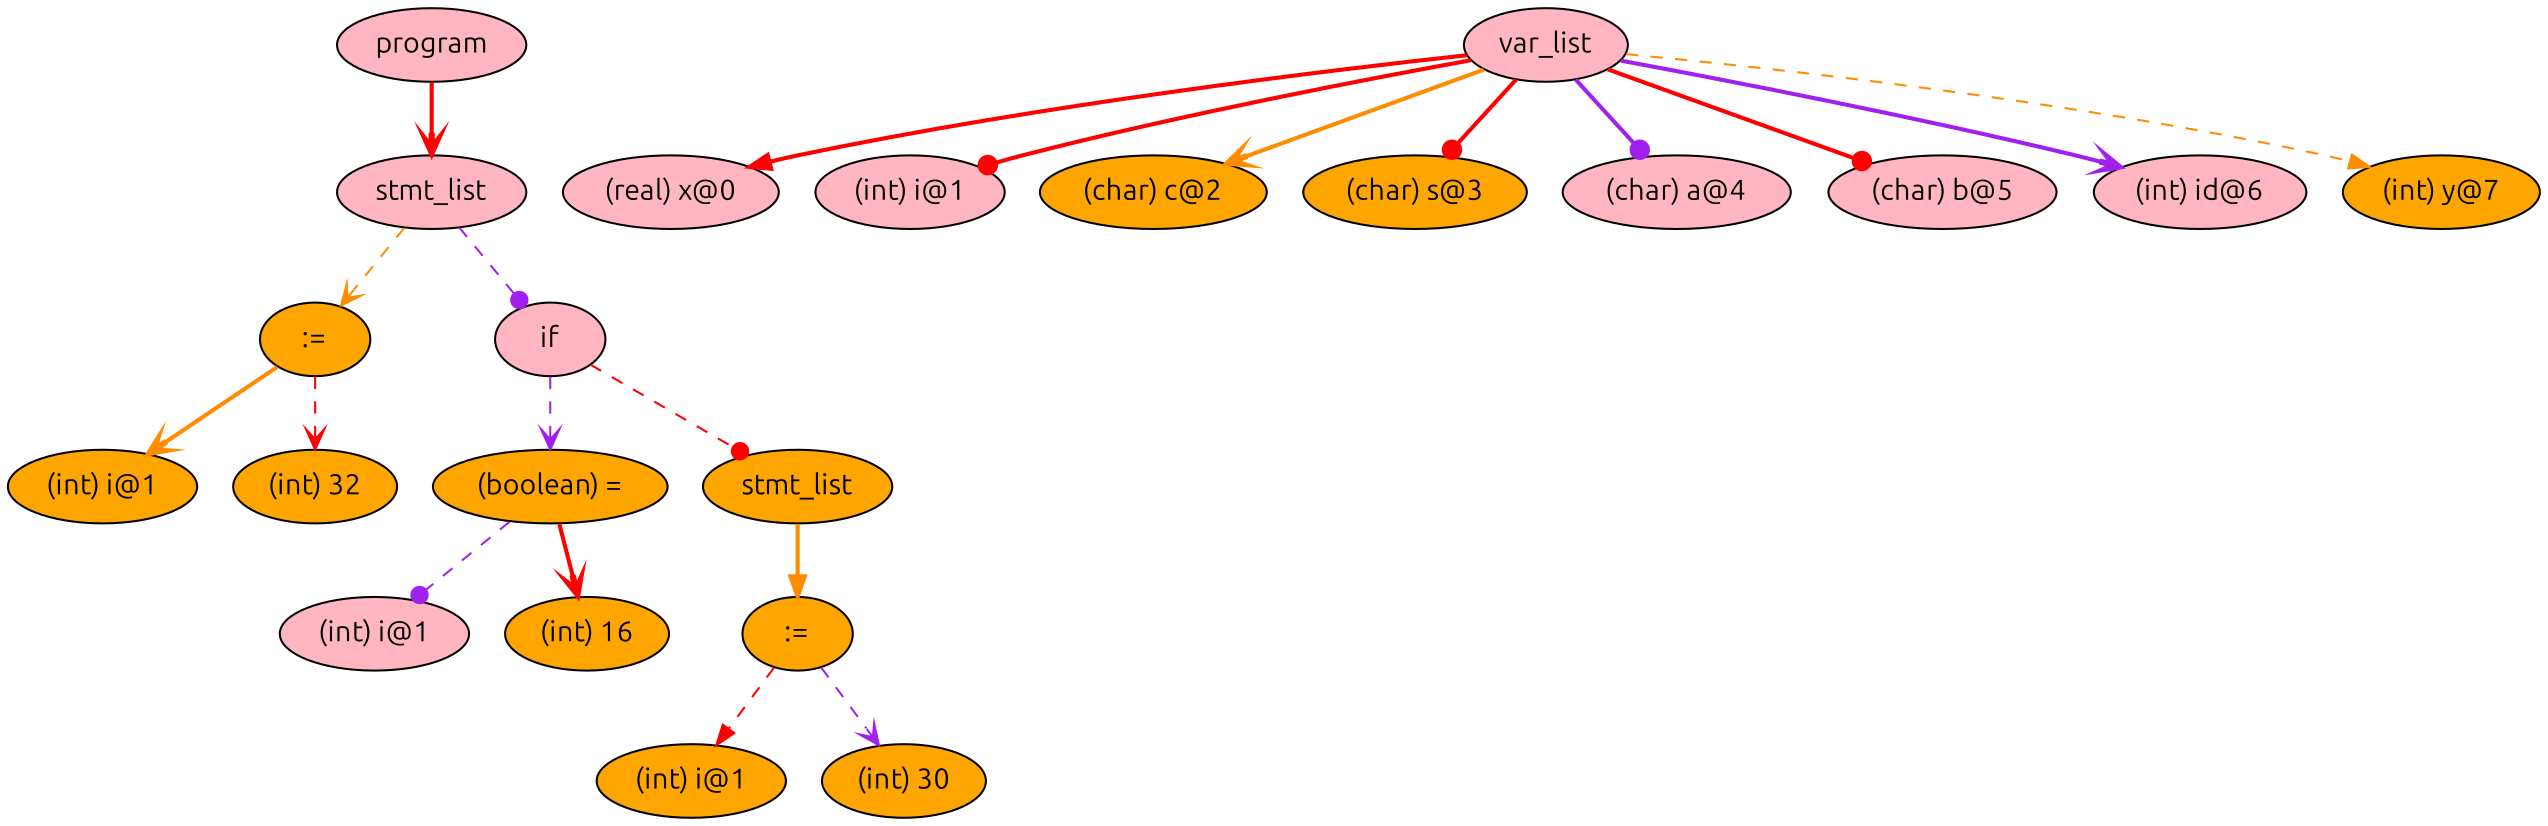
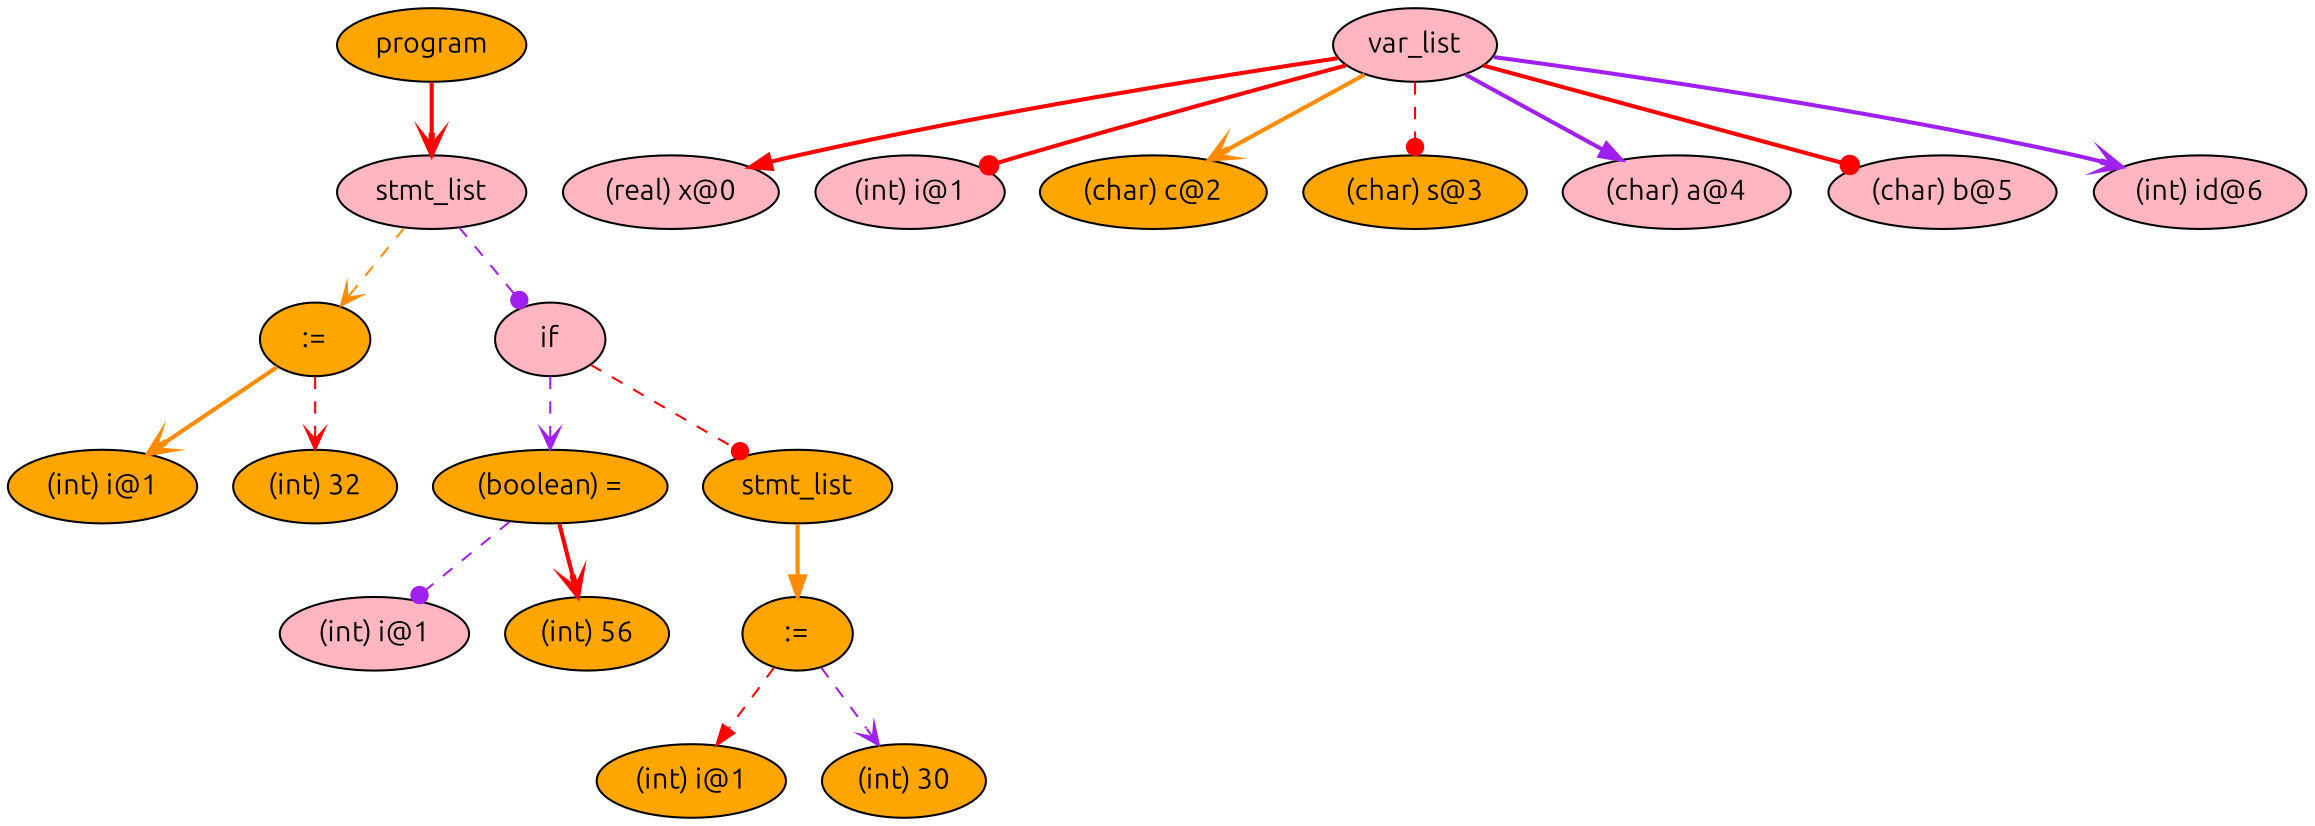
(432, 45) -> (432, 45)
(1487, 111) -> (1415, 111)
(1605, 111) -> (1534, 112)
(2441, 192) -> none
(587, 634) -> (587, 634)
